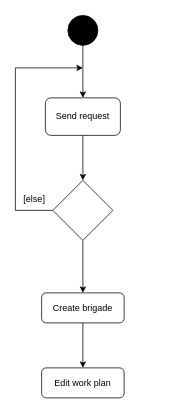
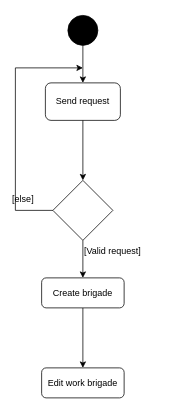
(83, 117) -> (83, 102)
(34, 199) -> (23, 199)
none -> (120, 255)
(83, 308) -> (83, 293)
(83, 383) -> (83, 383)
